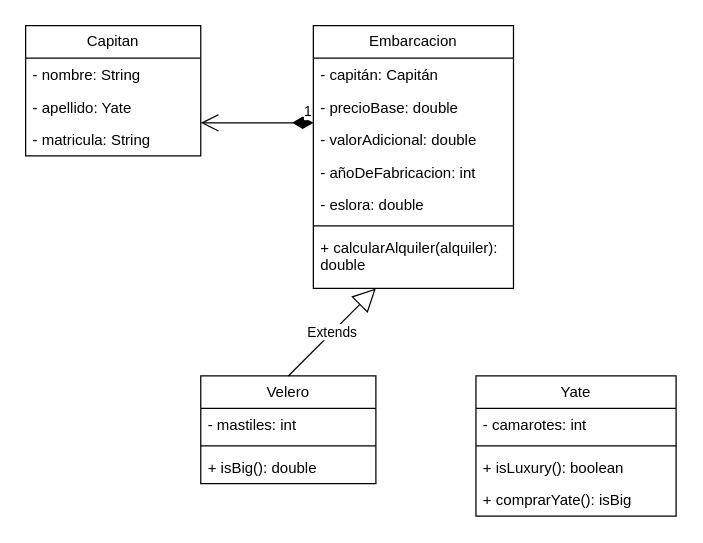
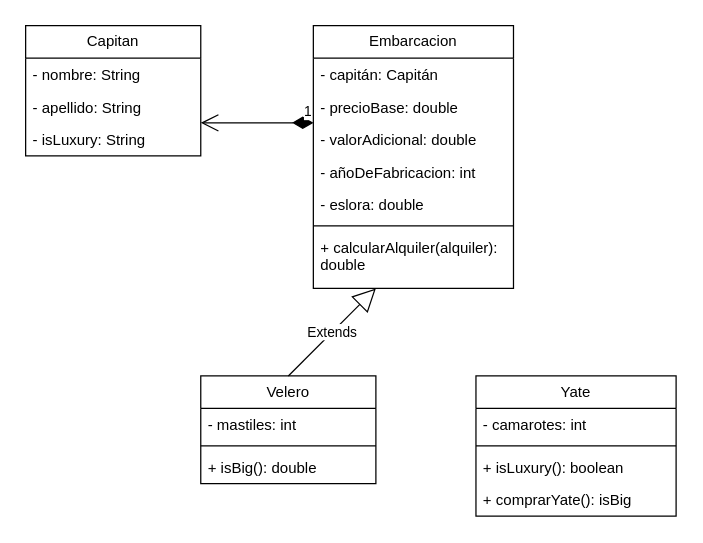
(89, 108) -> (95, 108)
(101, 141) -> (99, 141)
